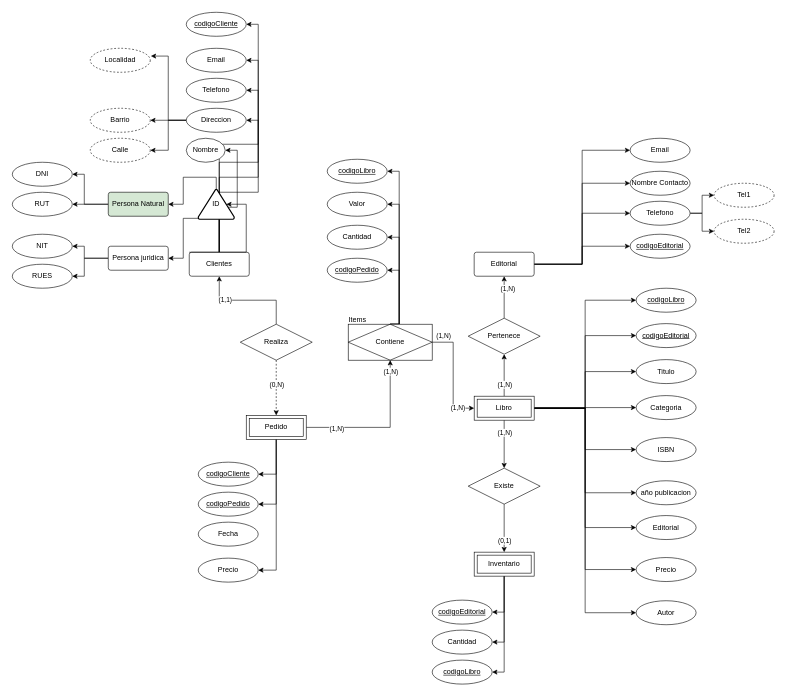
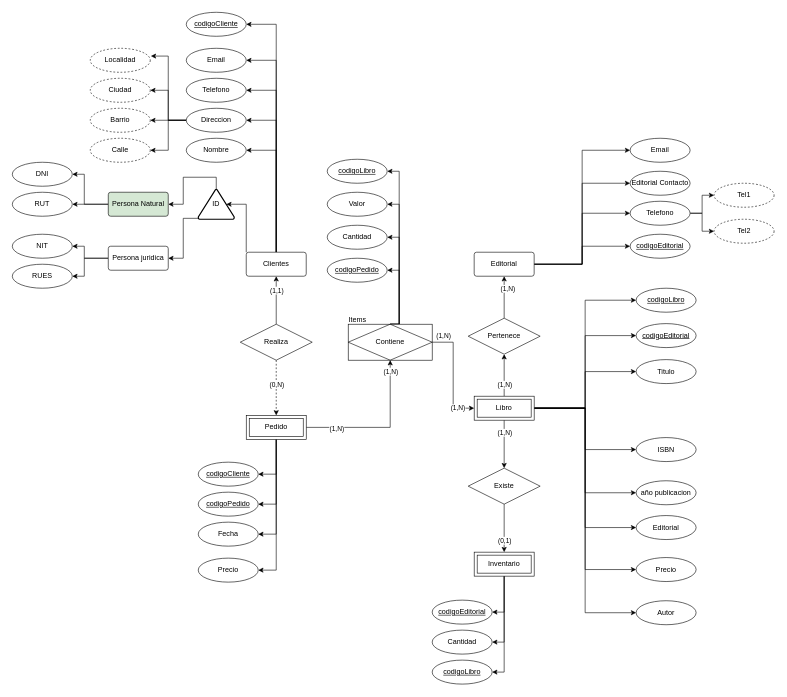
none -> (120, 90)
none -> (155, 90)
(206, 150) -> (216, 150)
(660, 183) -> (660, 183)
(219, 264) -> (276, 264)
(609, 408) -> none
(666, 408) -> none
none -> (263, 534)
